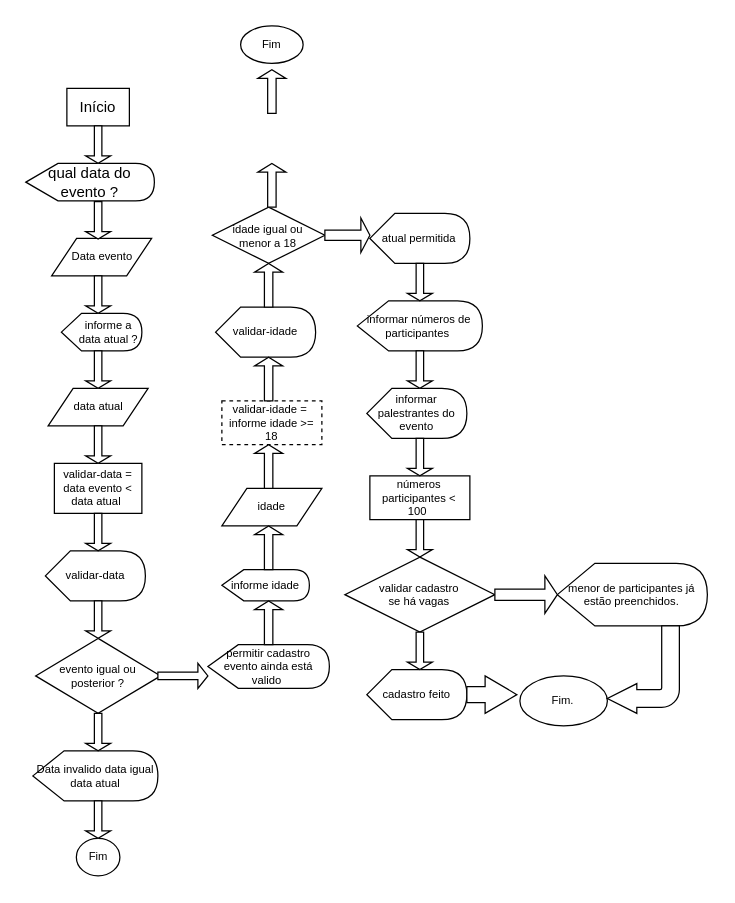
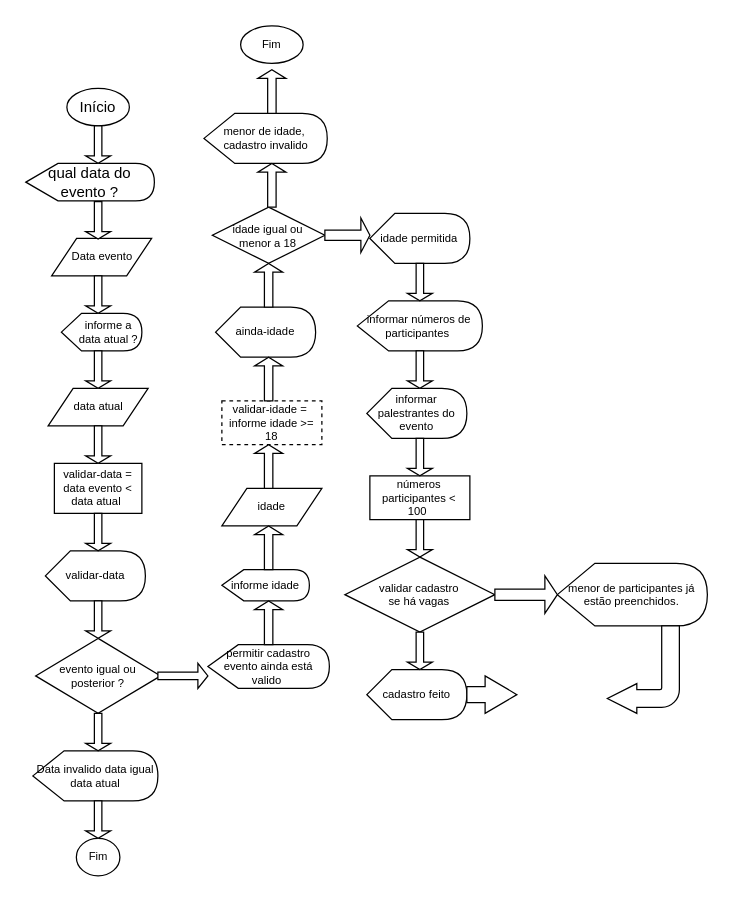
(98, 107) -> (98, 107)
none -> (266, 138)
(419, 238) -> (419, 238)
(266, 332) -> (266, 332)
(564, 701) -> none
